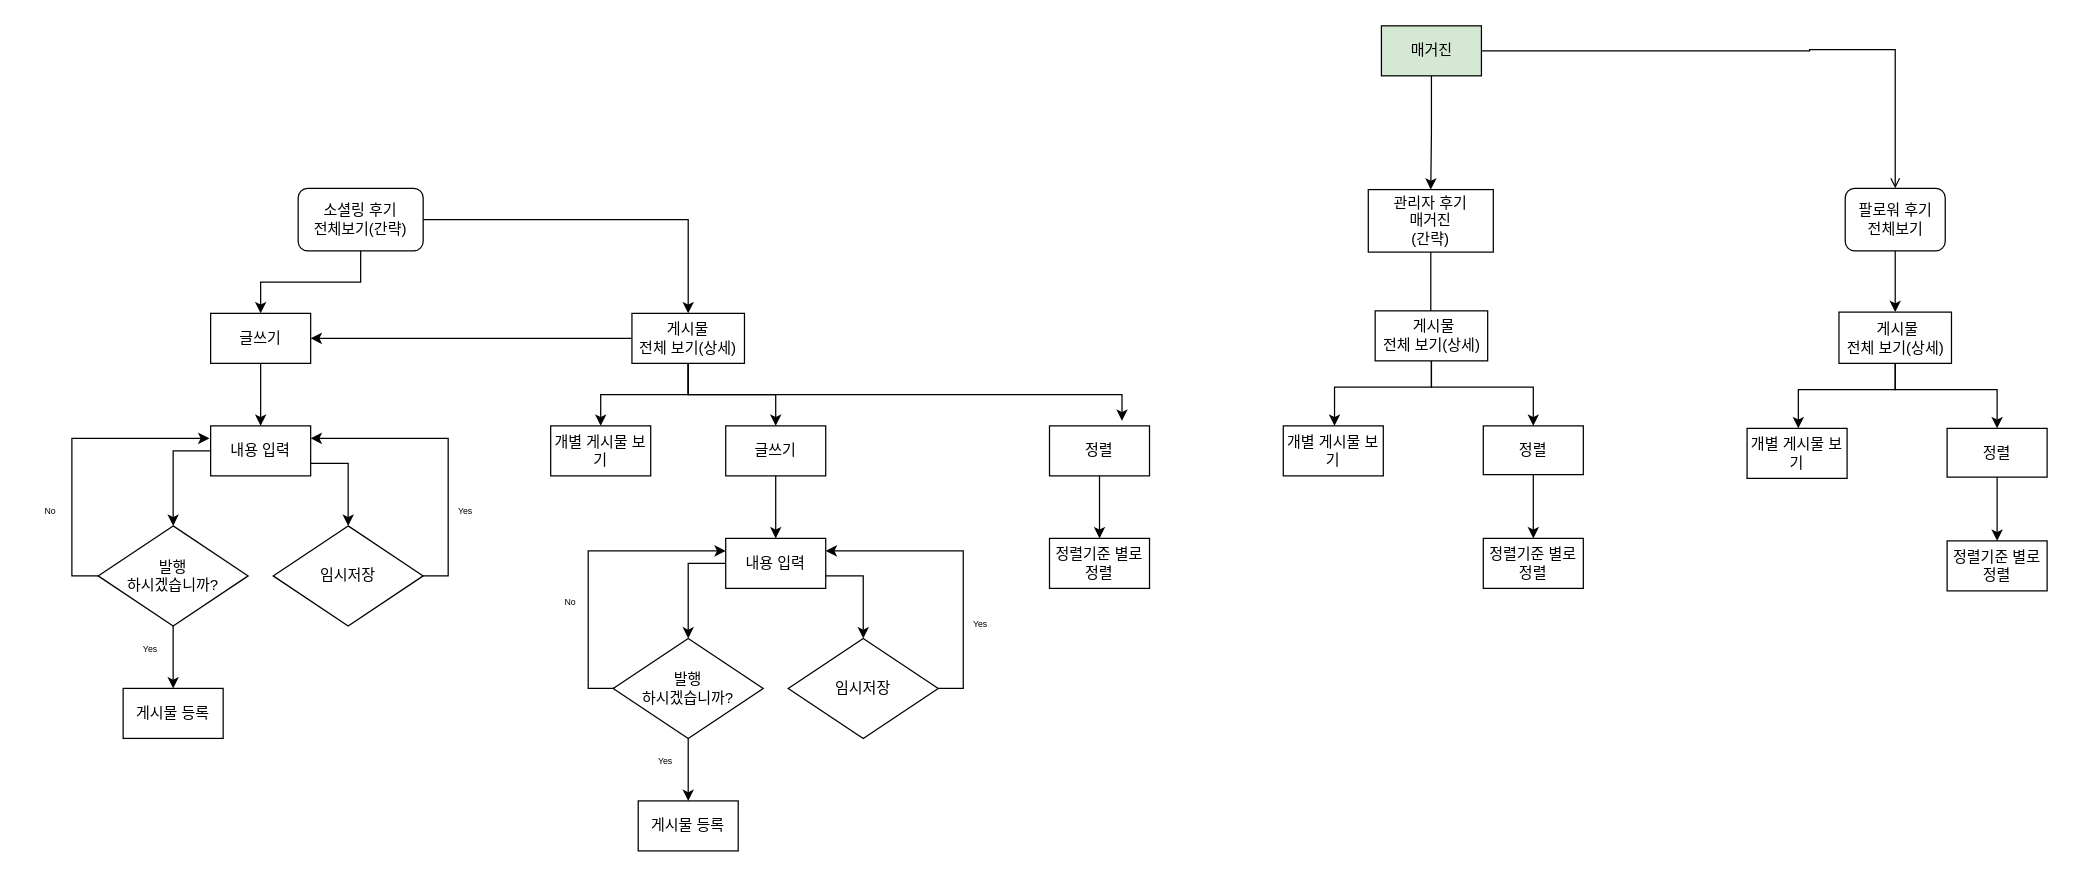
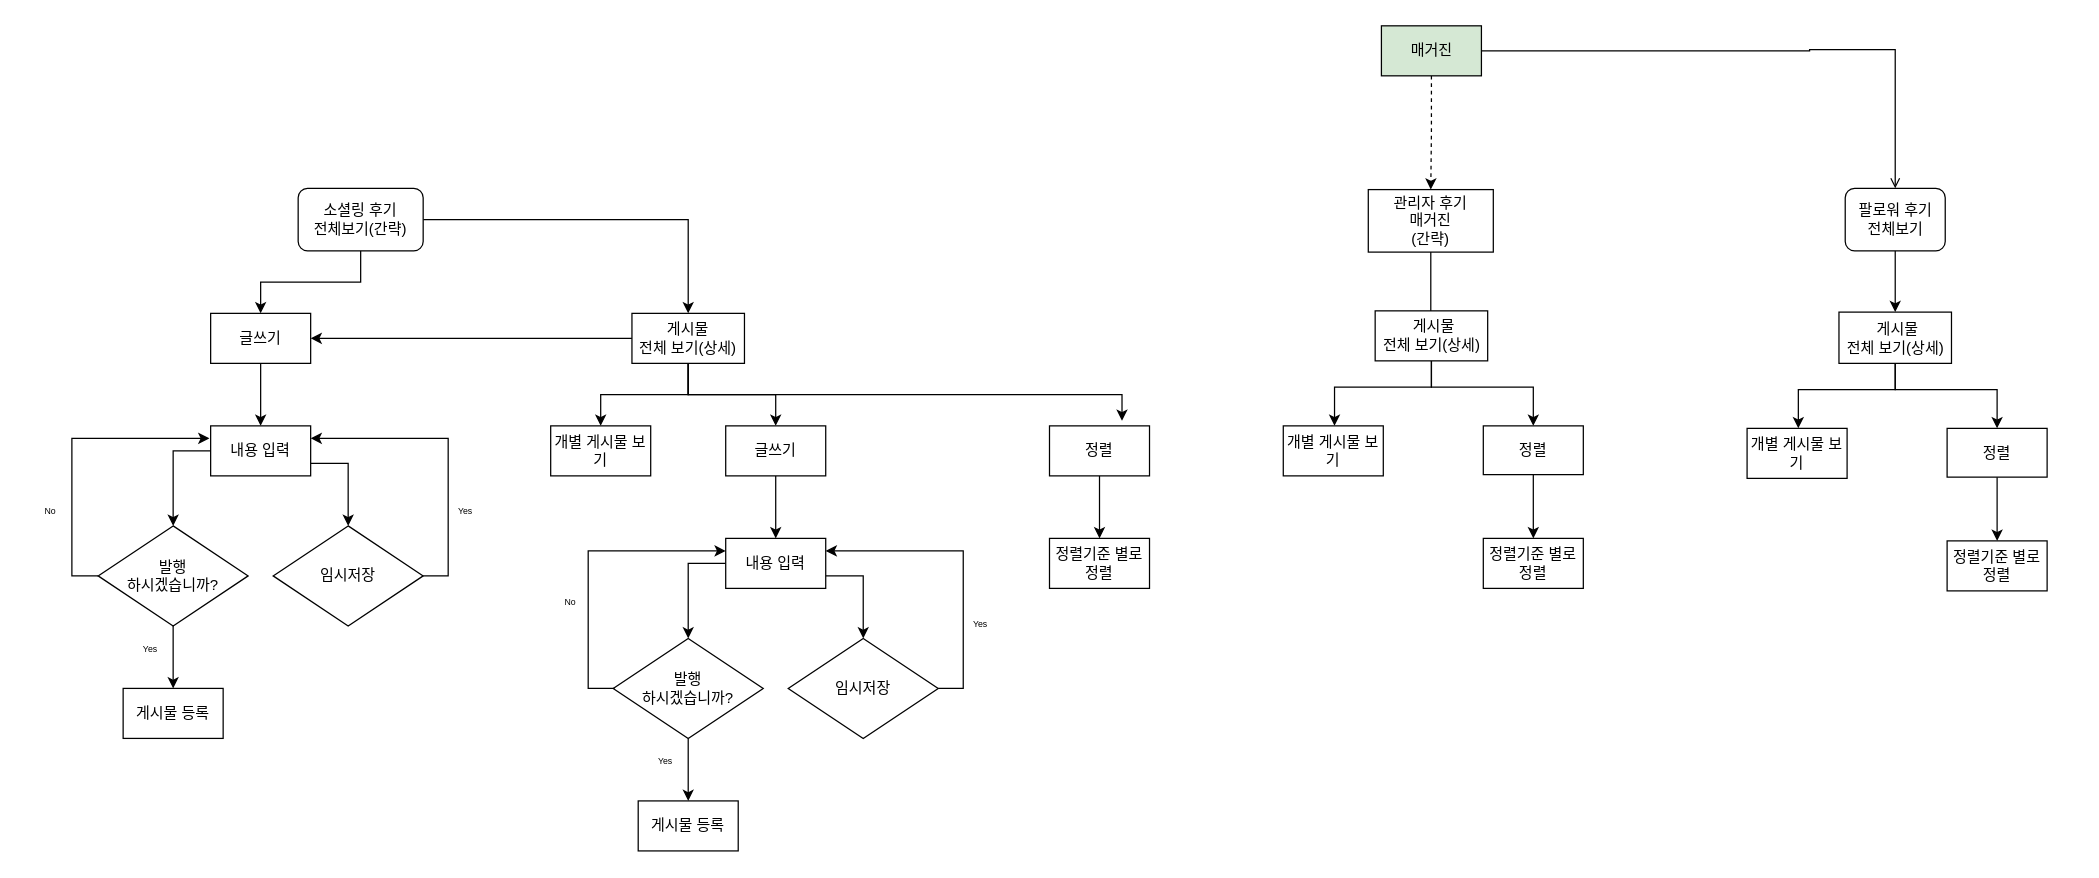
(1431, 129) -> (1431, 129)
